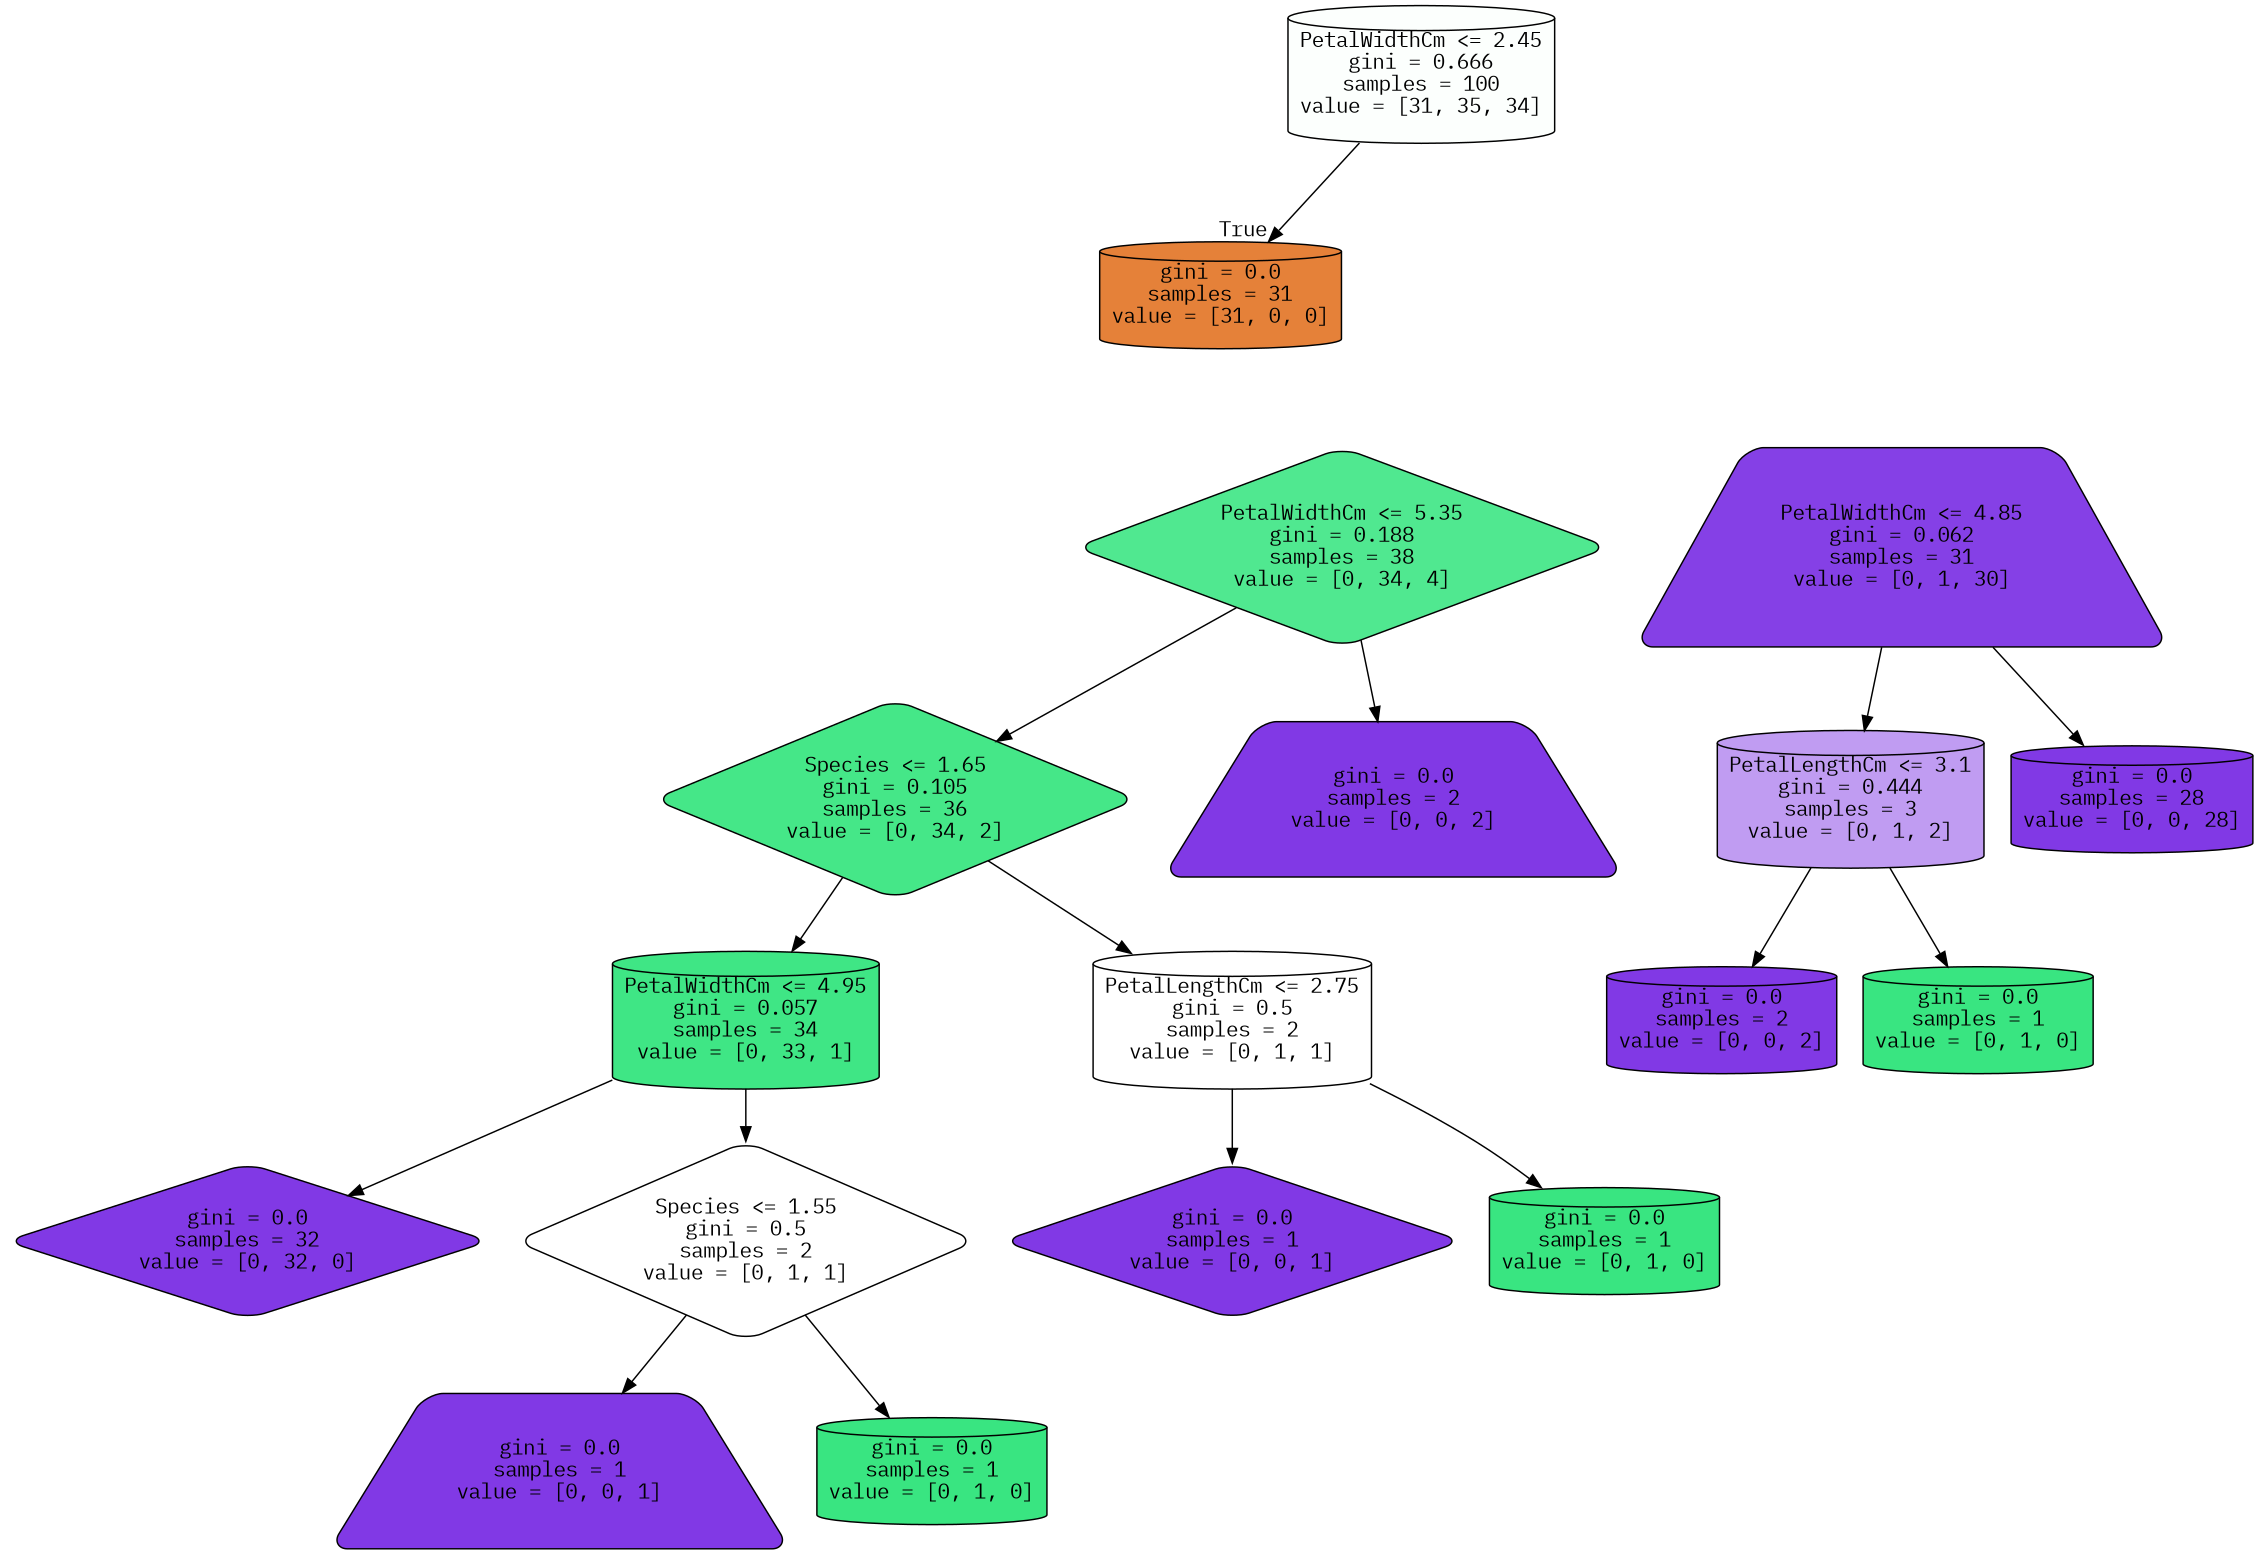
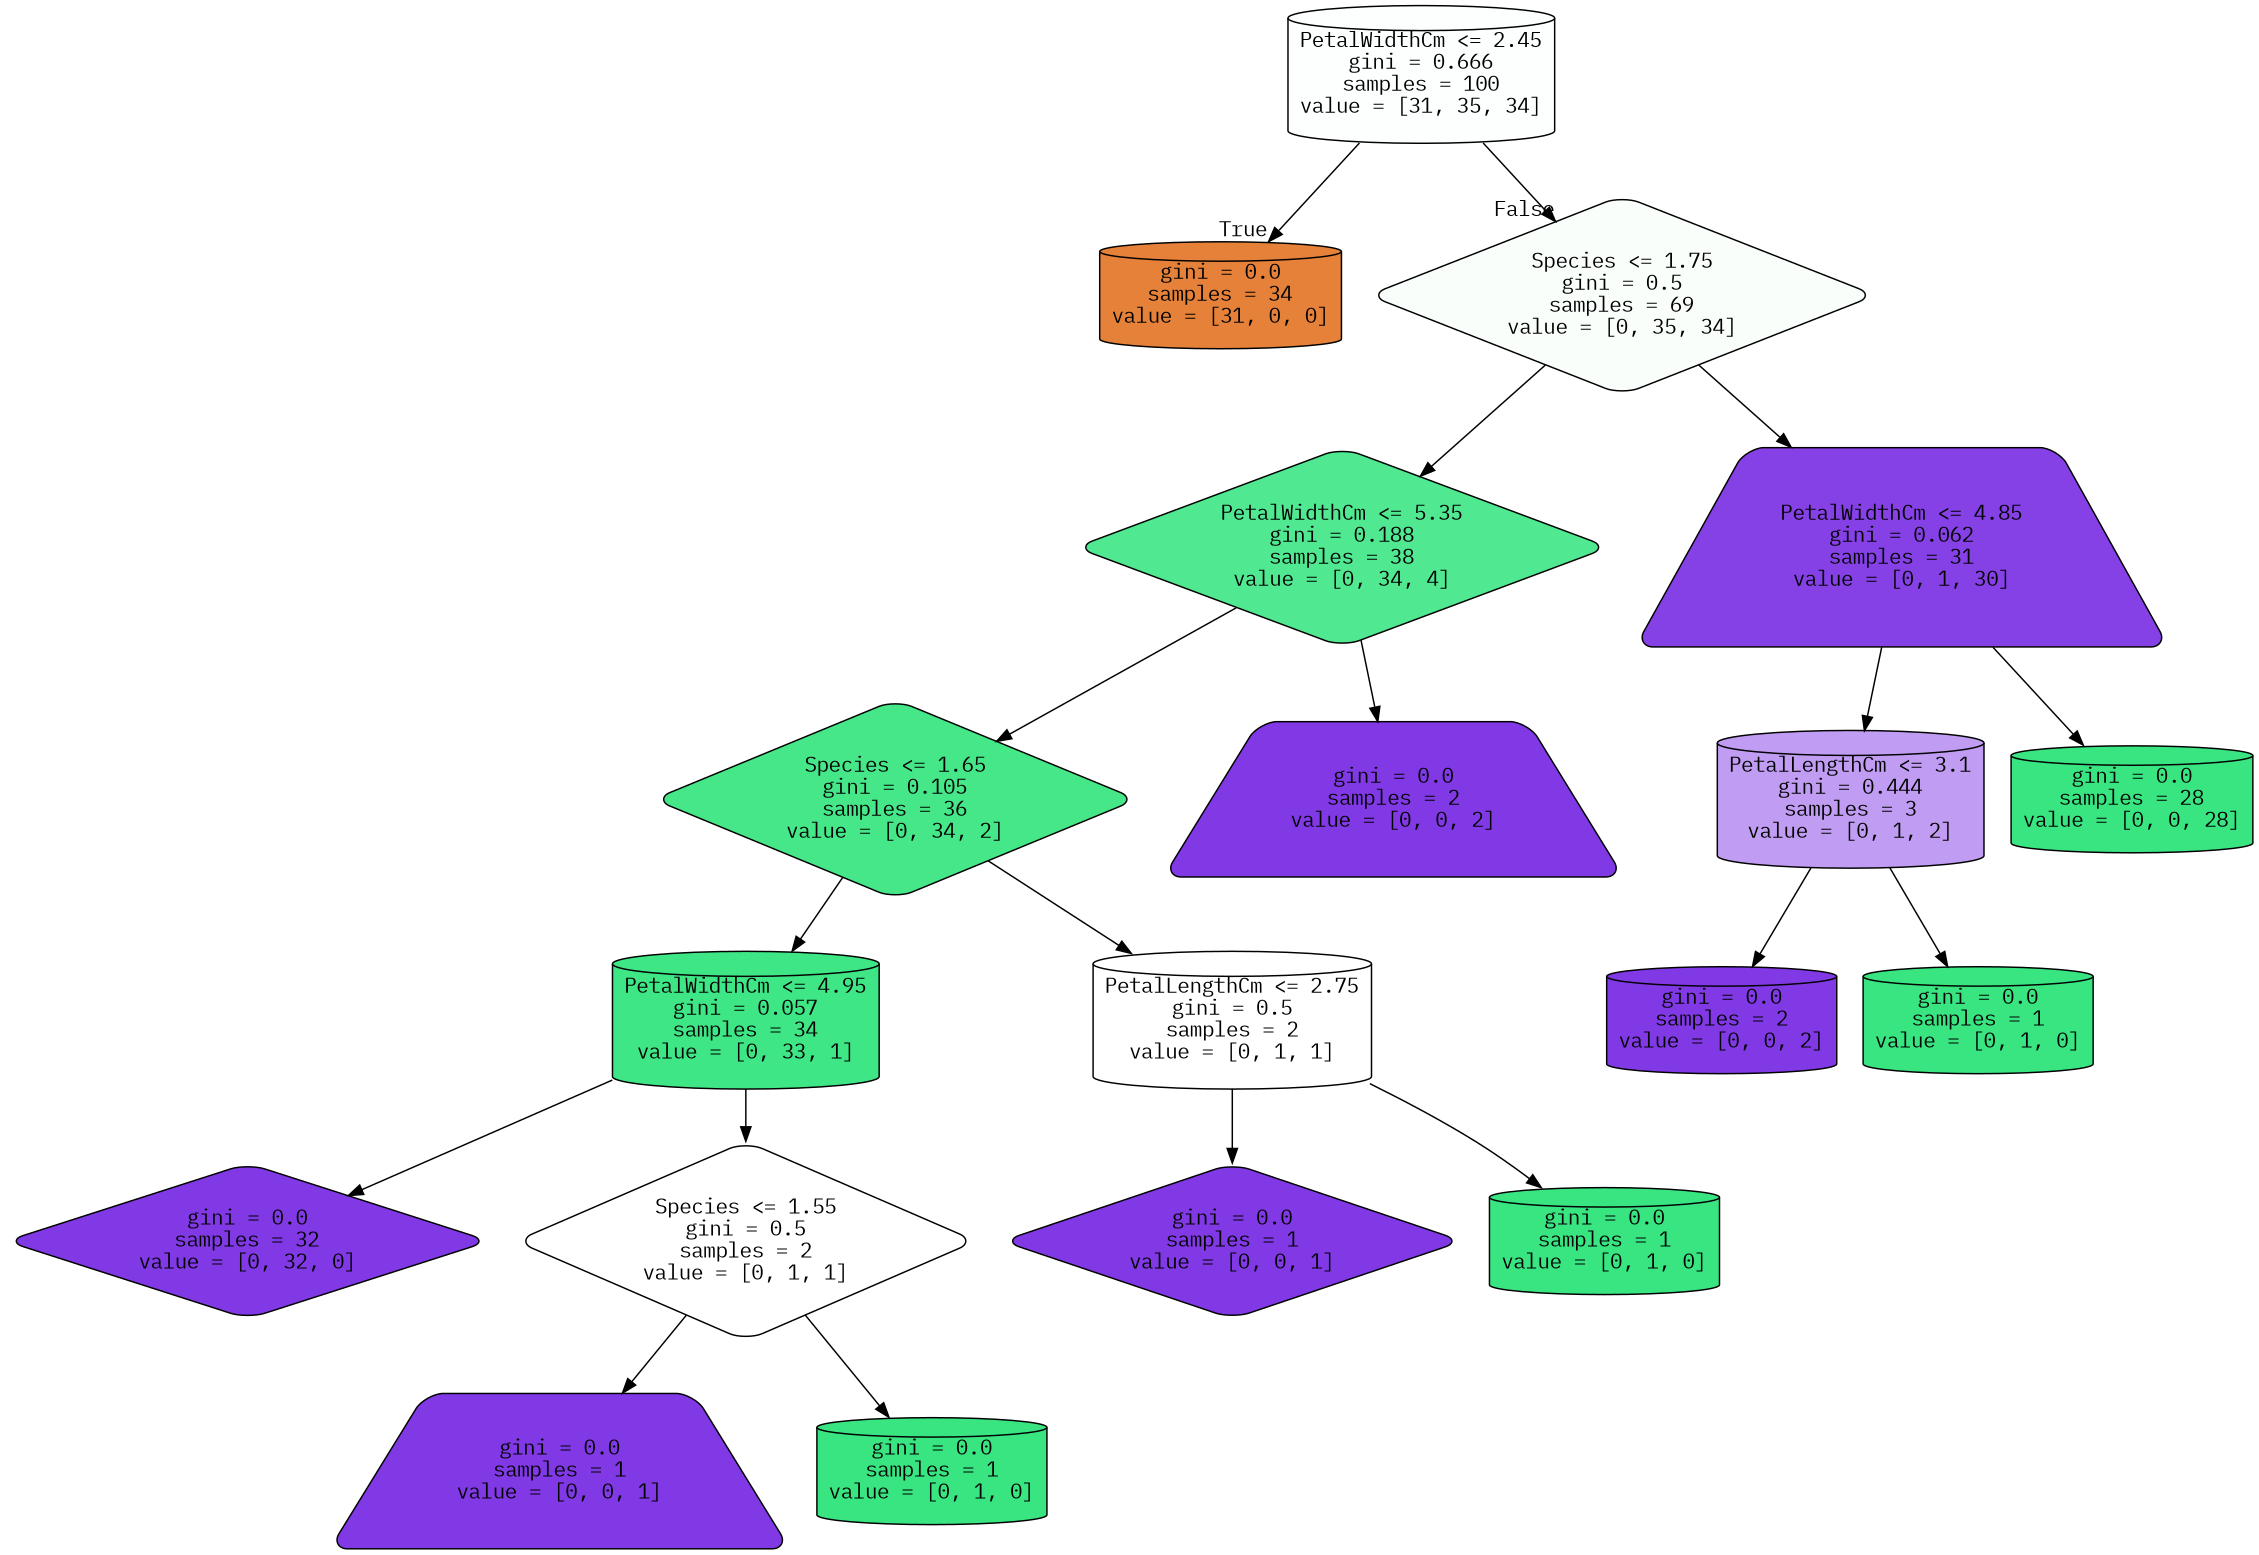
(1221, 295) -> (1221, 295)
none -> (1622, 295)
(2132, 799) -> (2132, 799)
